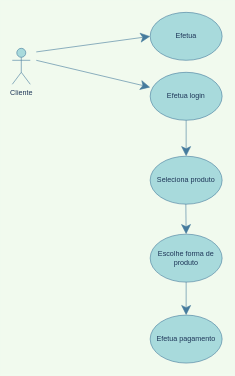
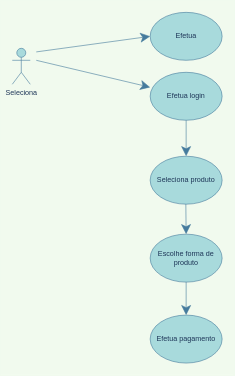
(22, 93) -> (22, 93)
